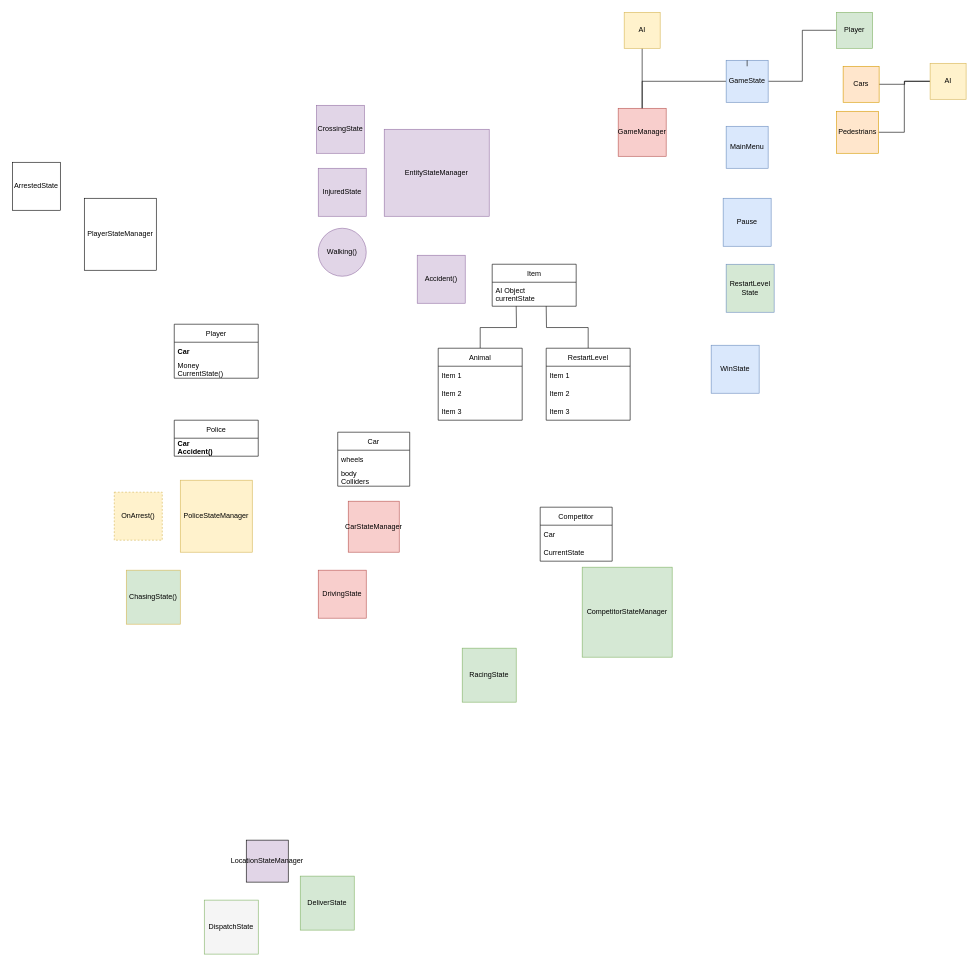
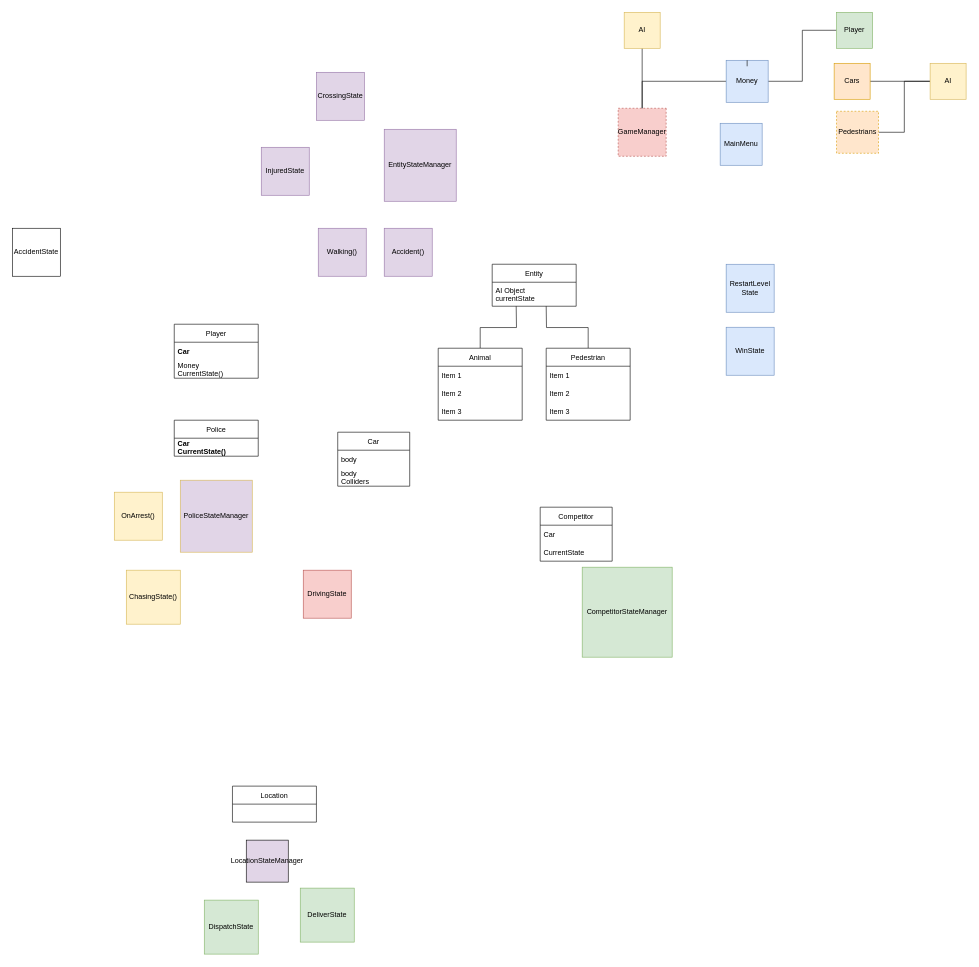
(747, 81) -> (747, 81)
(861, 84) -> (852, 81)
(341, 129) -> (341, 96)
(642, 132) -> (642, 132)
(858, 132) -> (858, 132)
(747, 147) -> (741, 144)
(437, 173) -> (420, 165)
(36, 186) -> none
(342, 192) -> (285, 171)
(747, 222) -> none
(120, 234) -> none
none -> (36, 252)
(342, 252) -> (342, 252)
(534, 274) -> (534, 274)
(441, 279) -> (408, 252)
(750, 288) -> (750, 288)
(588, 358) -> (588, 358)
(735, 369) -> (750, 351)
(184, 443) -> (184, 443)
(352, 460) -> (349, 460)
(138, 516) -> (138, 516)
(216, 516) -> (216, 516)
(374, 527) -> none
(342, 594) -> (327, 594)
(153, 597) -> (153, 597)
(489, 675) -> none
none -> (275, 804)
(327, 903) -> (327, 915)
(231, 927) -> (231, 927)
